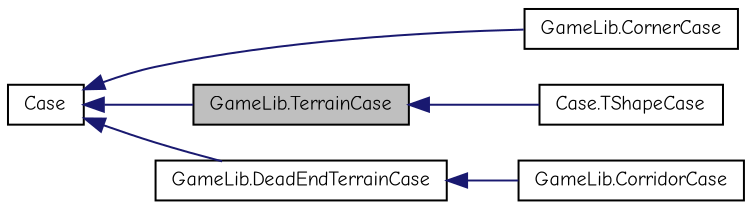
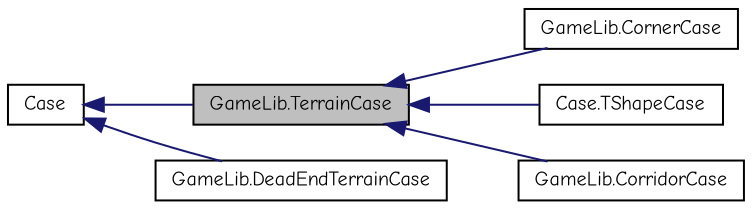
(312, 43) -> (476, 64)
(493, 180) -> (476, 145)
